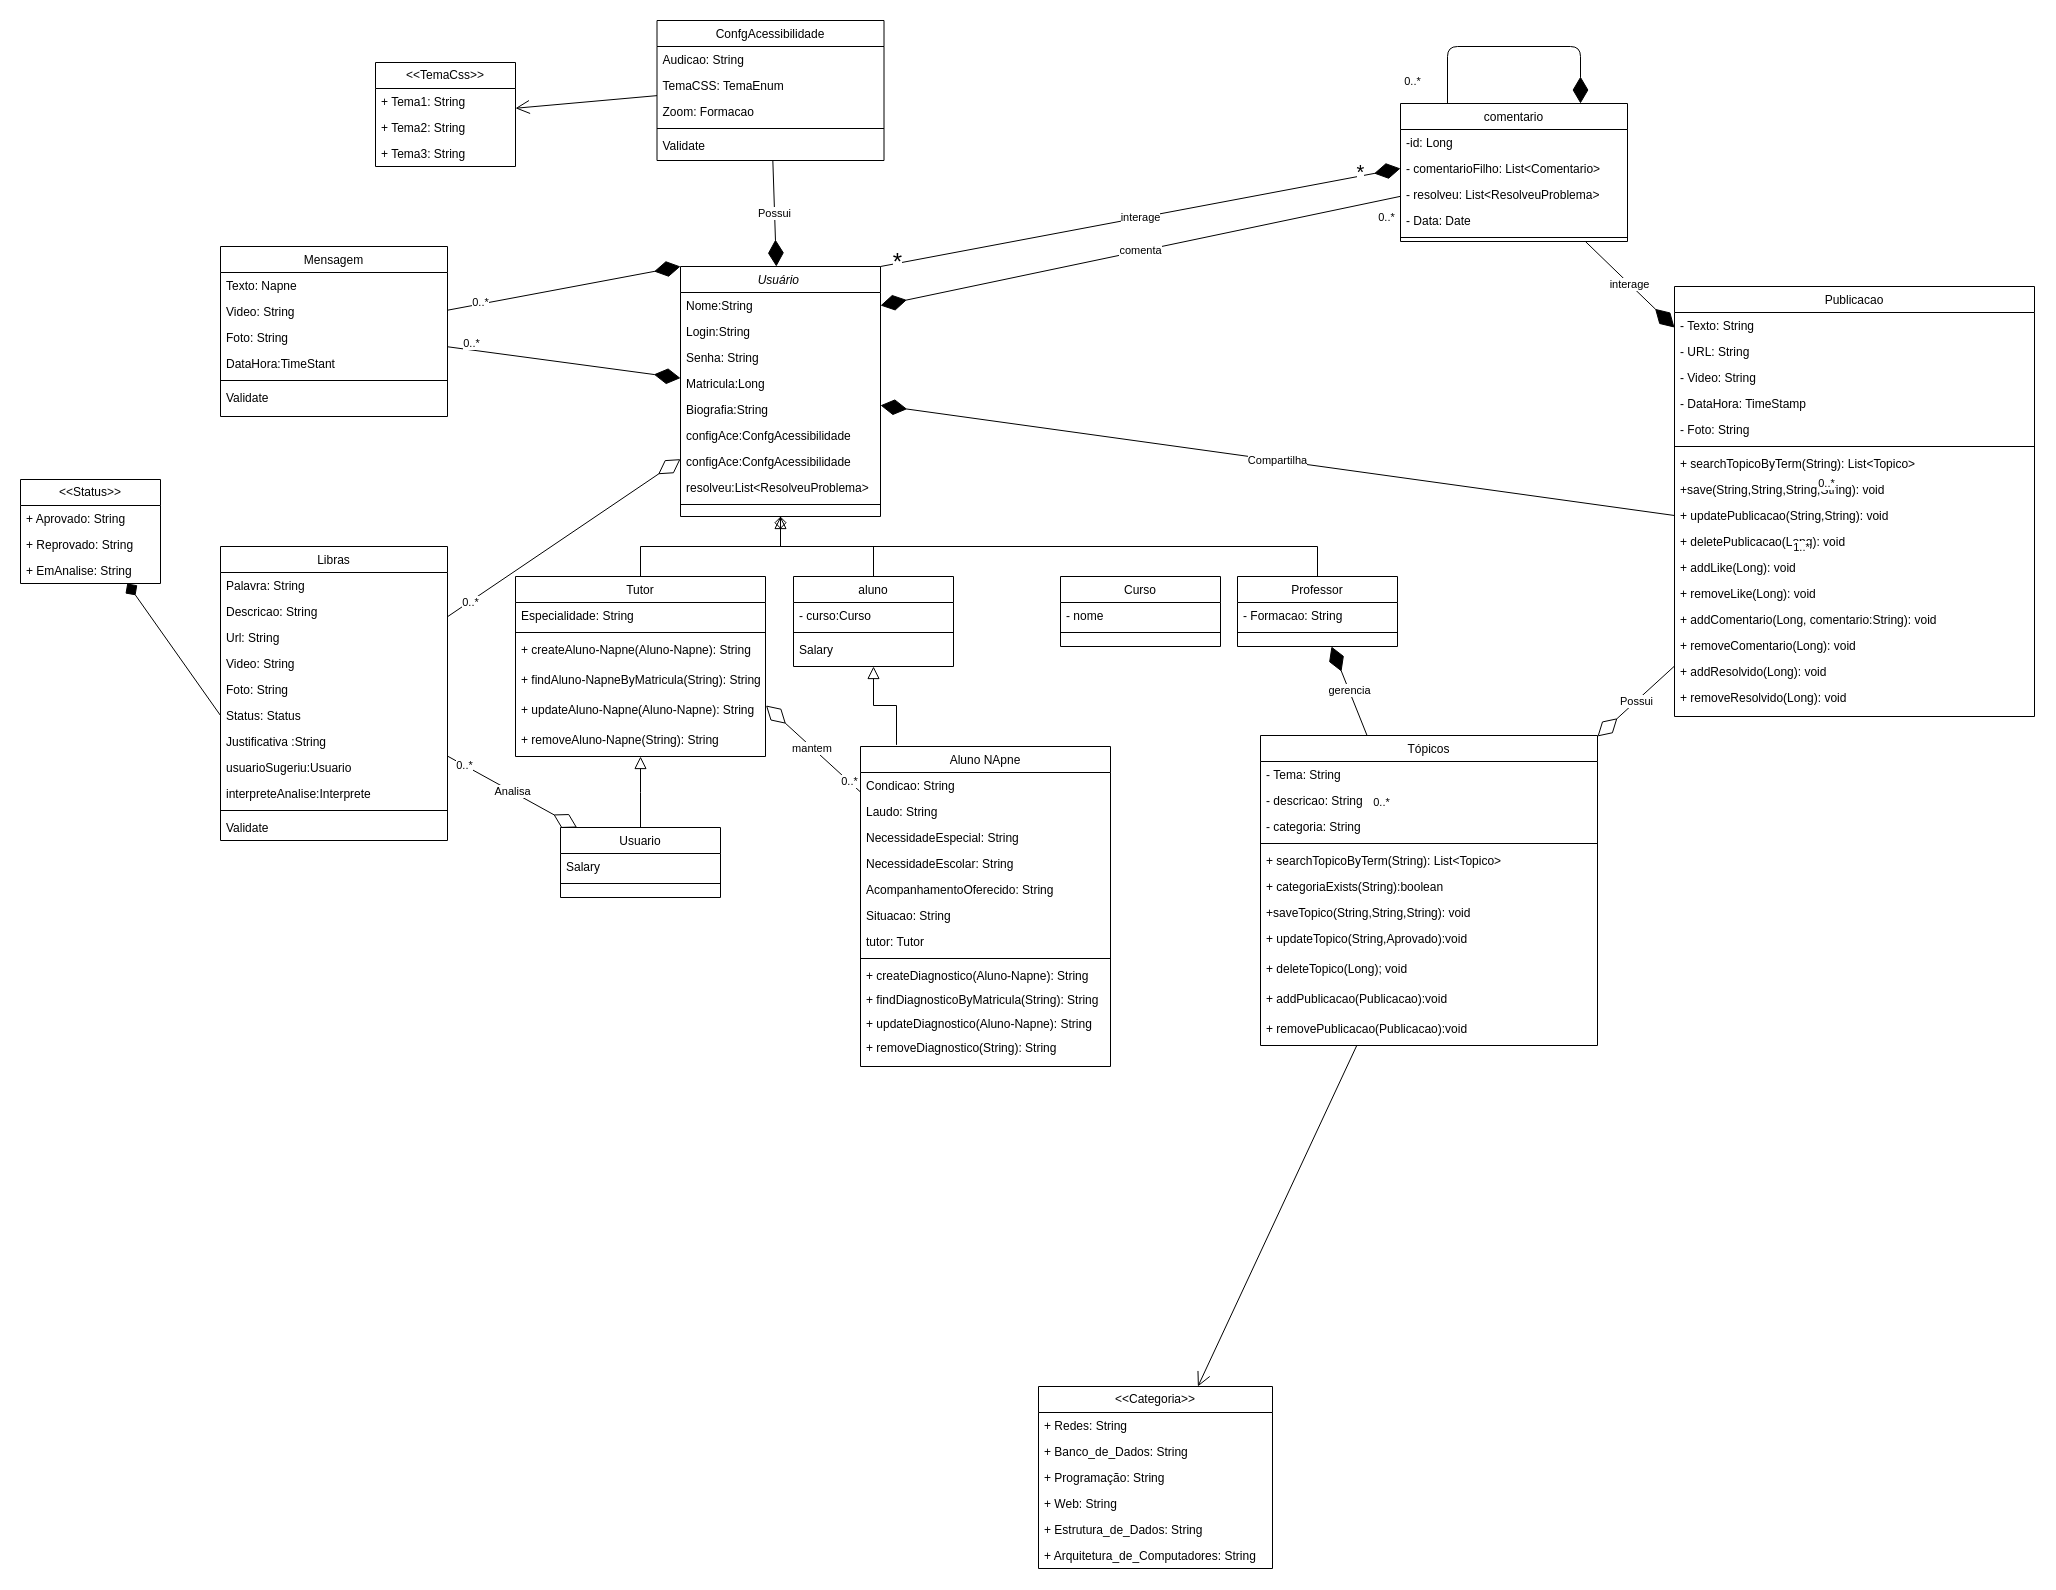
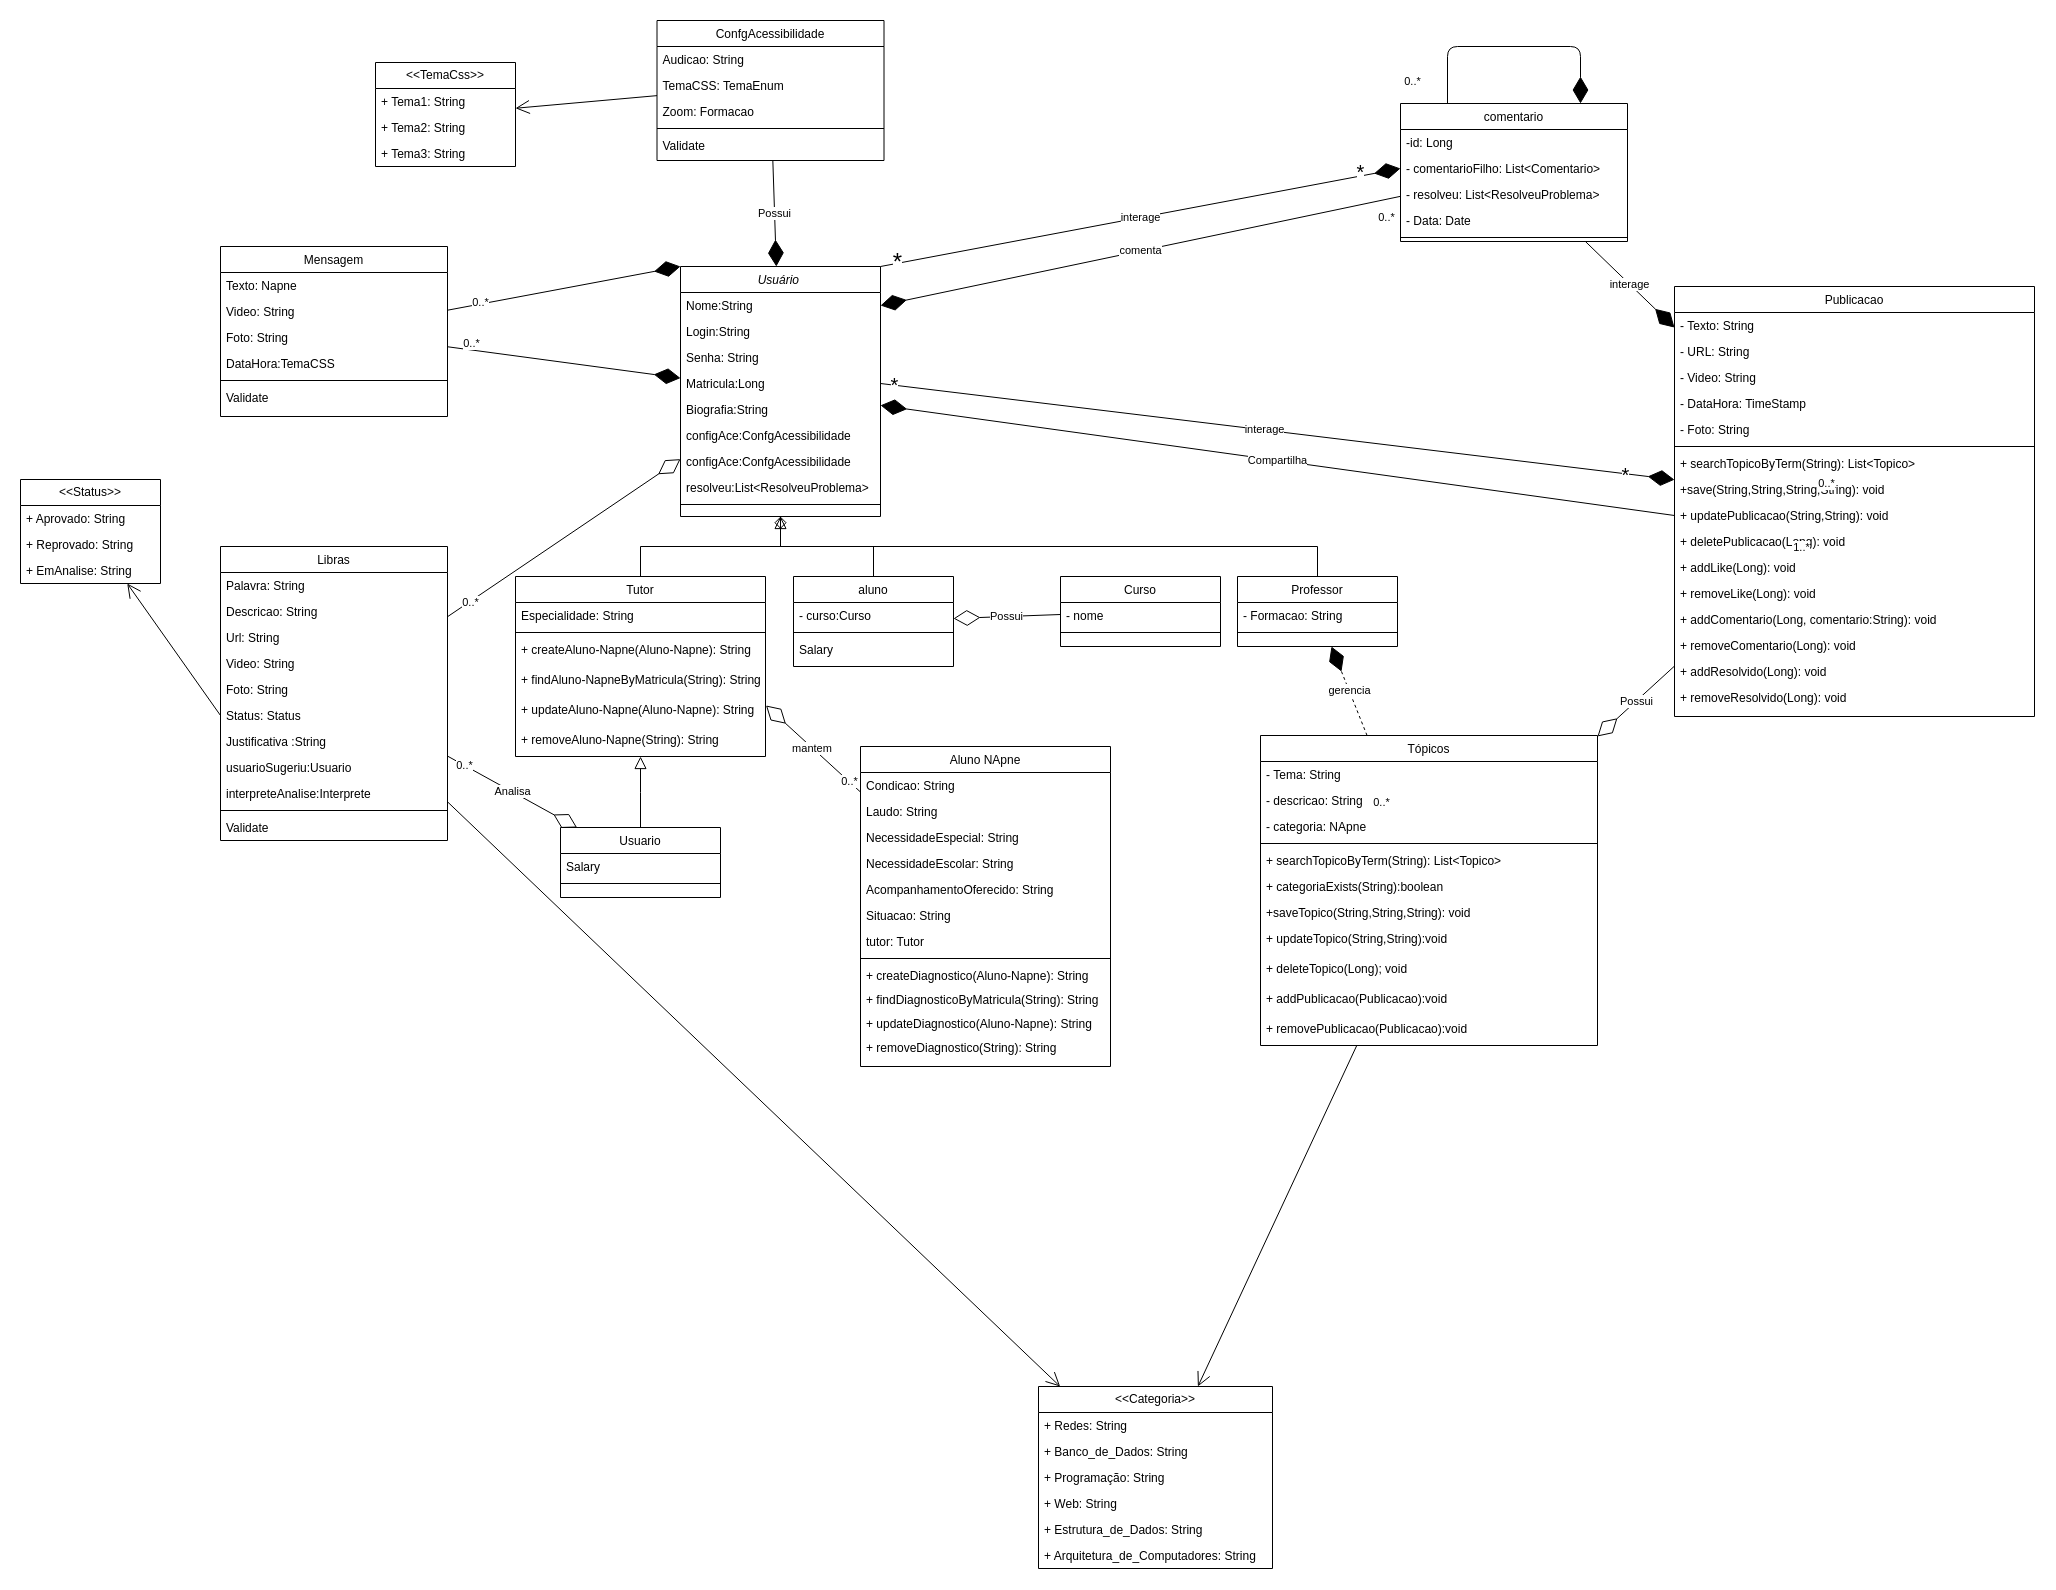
(283, 364) -> (278, 364)
none -> (1265, 430)
(136, 596) -> (132, 590)
none -> (1019, 616)
(892, 706) -> none
(1358, 714) -> (1358, 714)
(1324, 827) -> (1322, 827)
(1378, 939) -> (1369, 939)
none -> (753, 1093)
